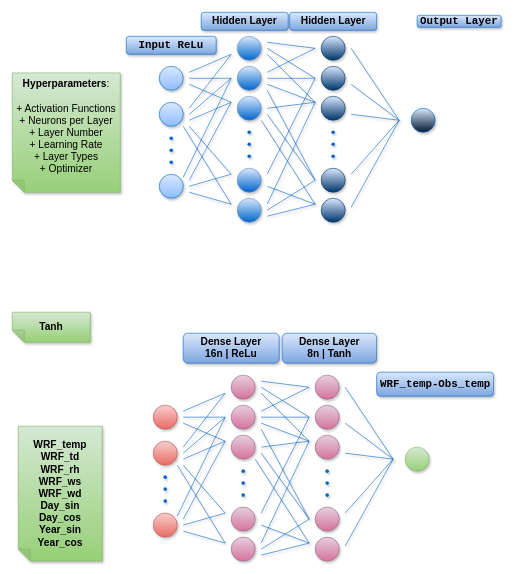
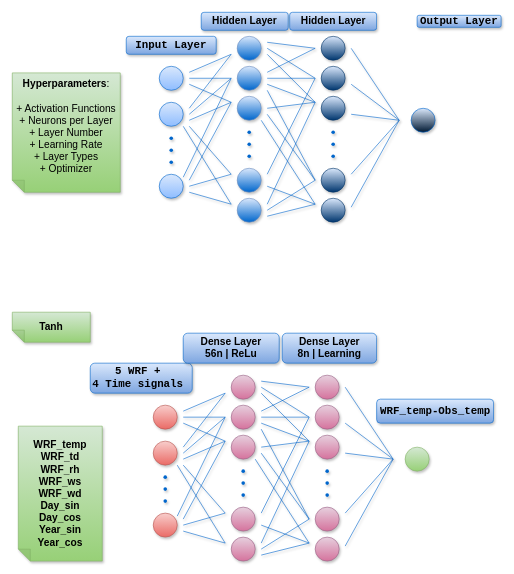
(171, 45) -> (171, 45)
(231, 348) -> (231, 348)
(330, 348) -> (330, 348)
none -> (141, 378)
(435, 384) -> (435, 411)
